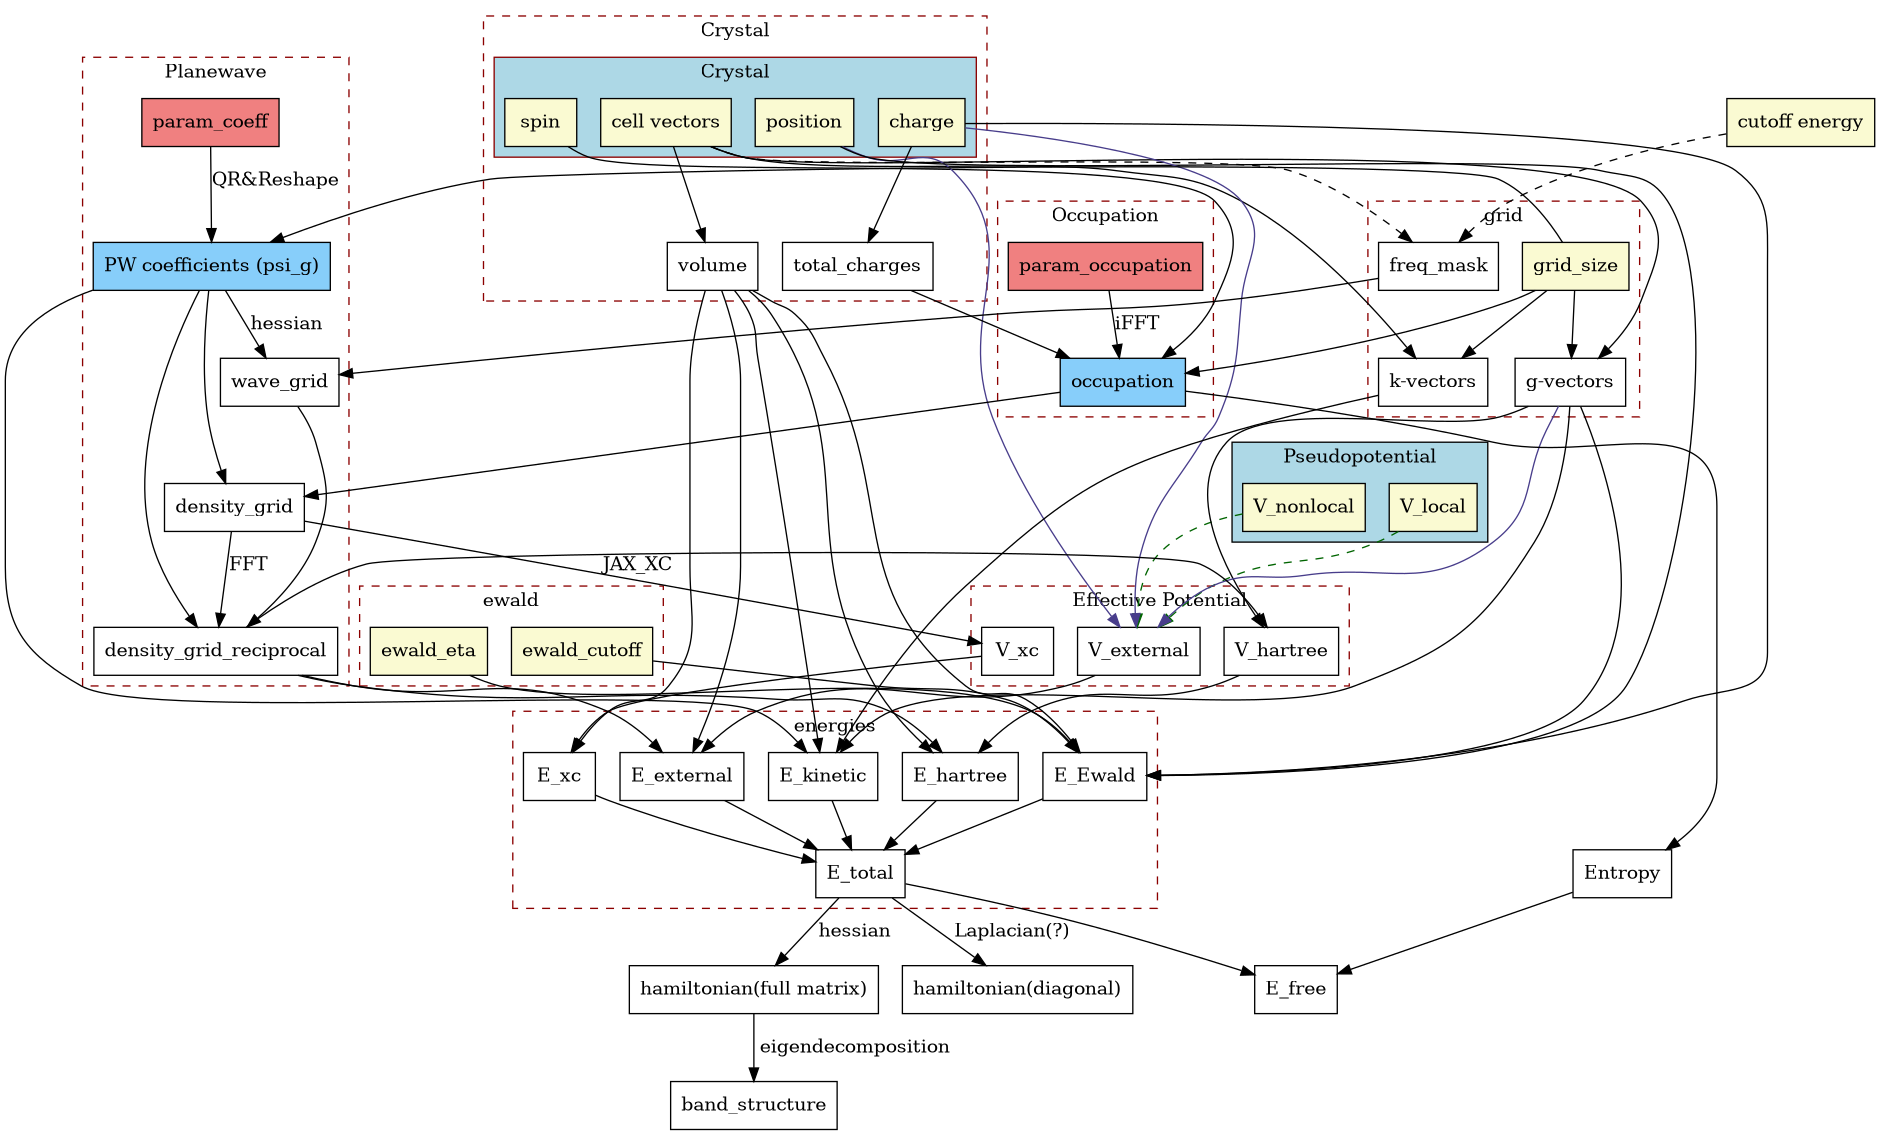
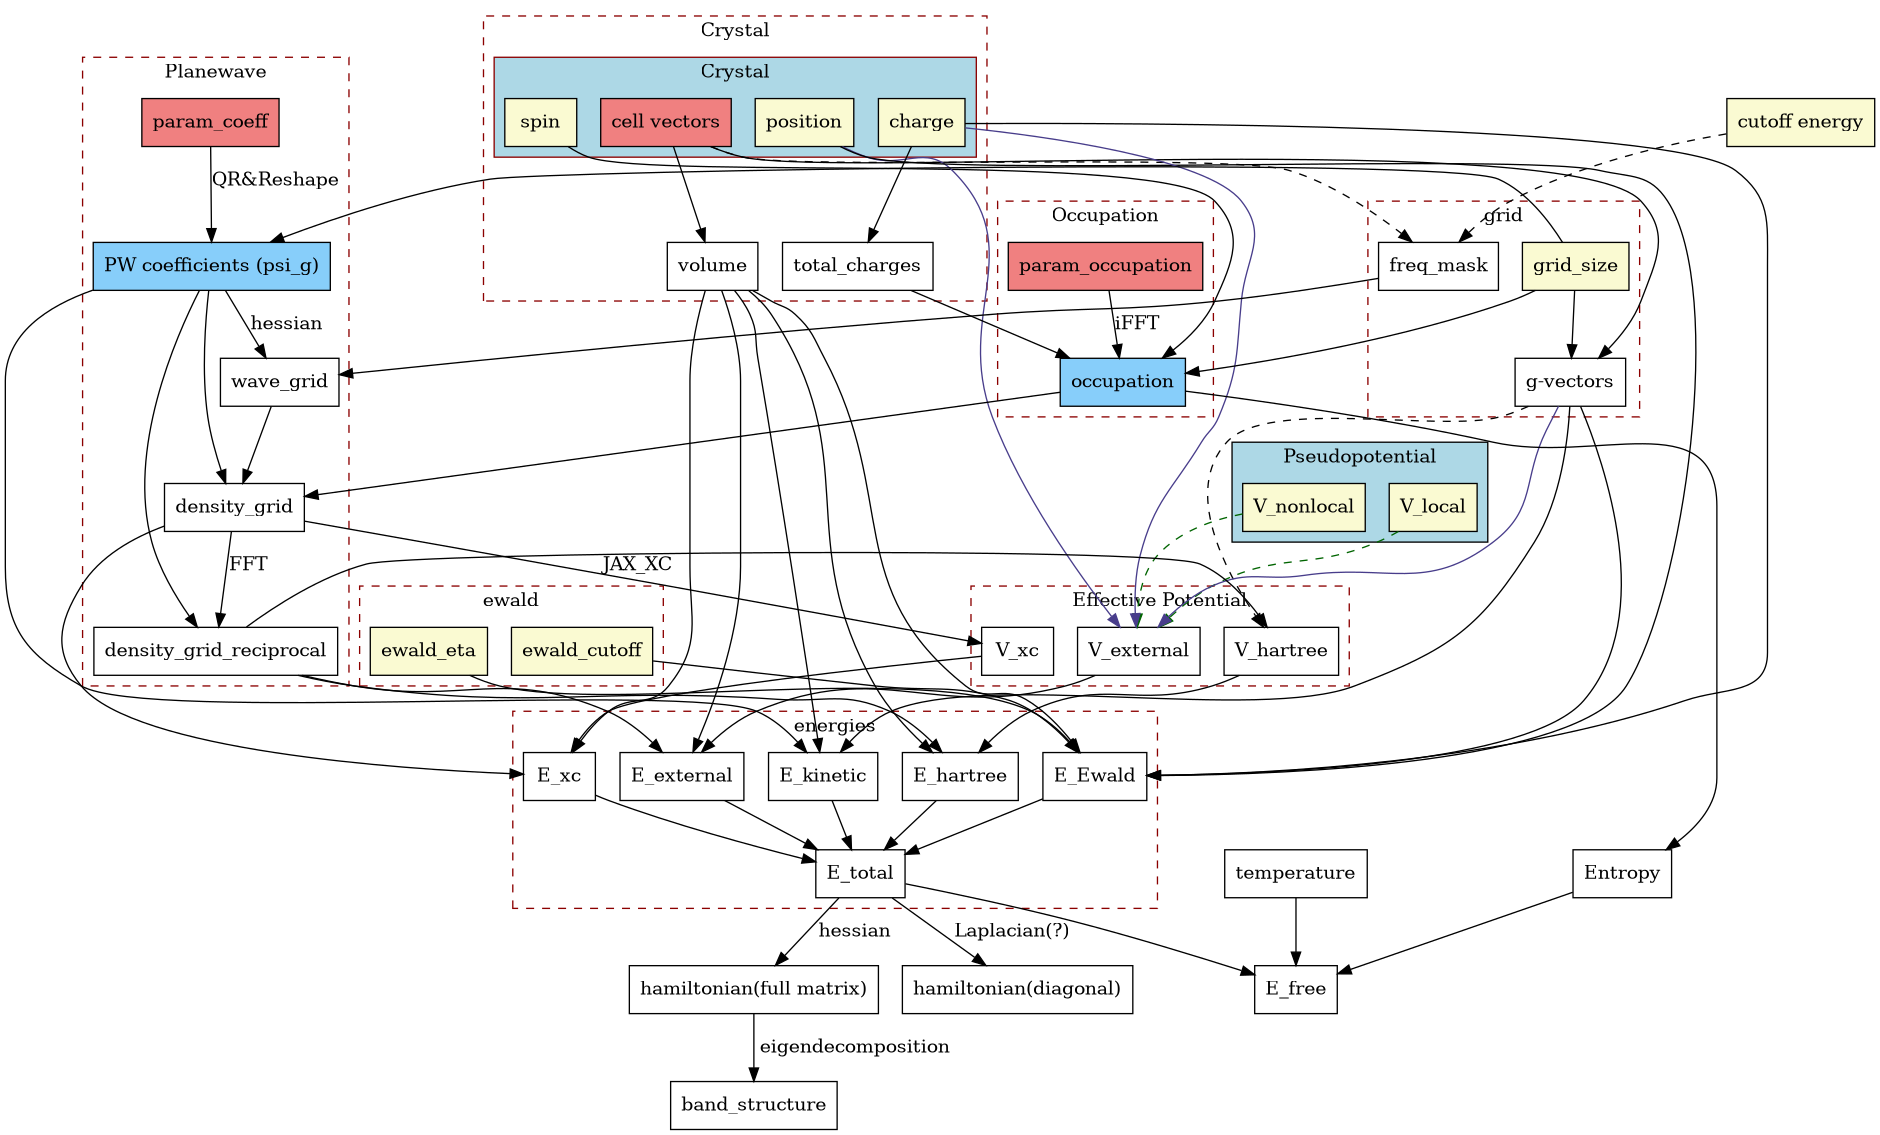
(666, 123) -> (666, 123)
(1433, 382) -> none
(1319, 419) -> (1282, 421)
(324, 514) -> (259, 439)
none -> (185, 734)
none -> (1296, 874)
